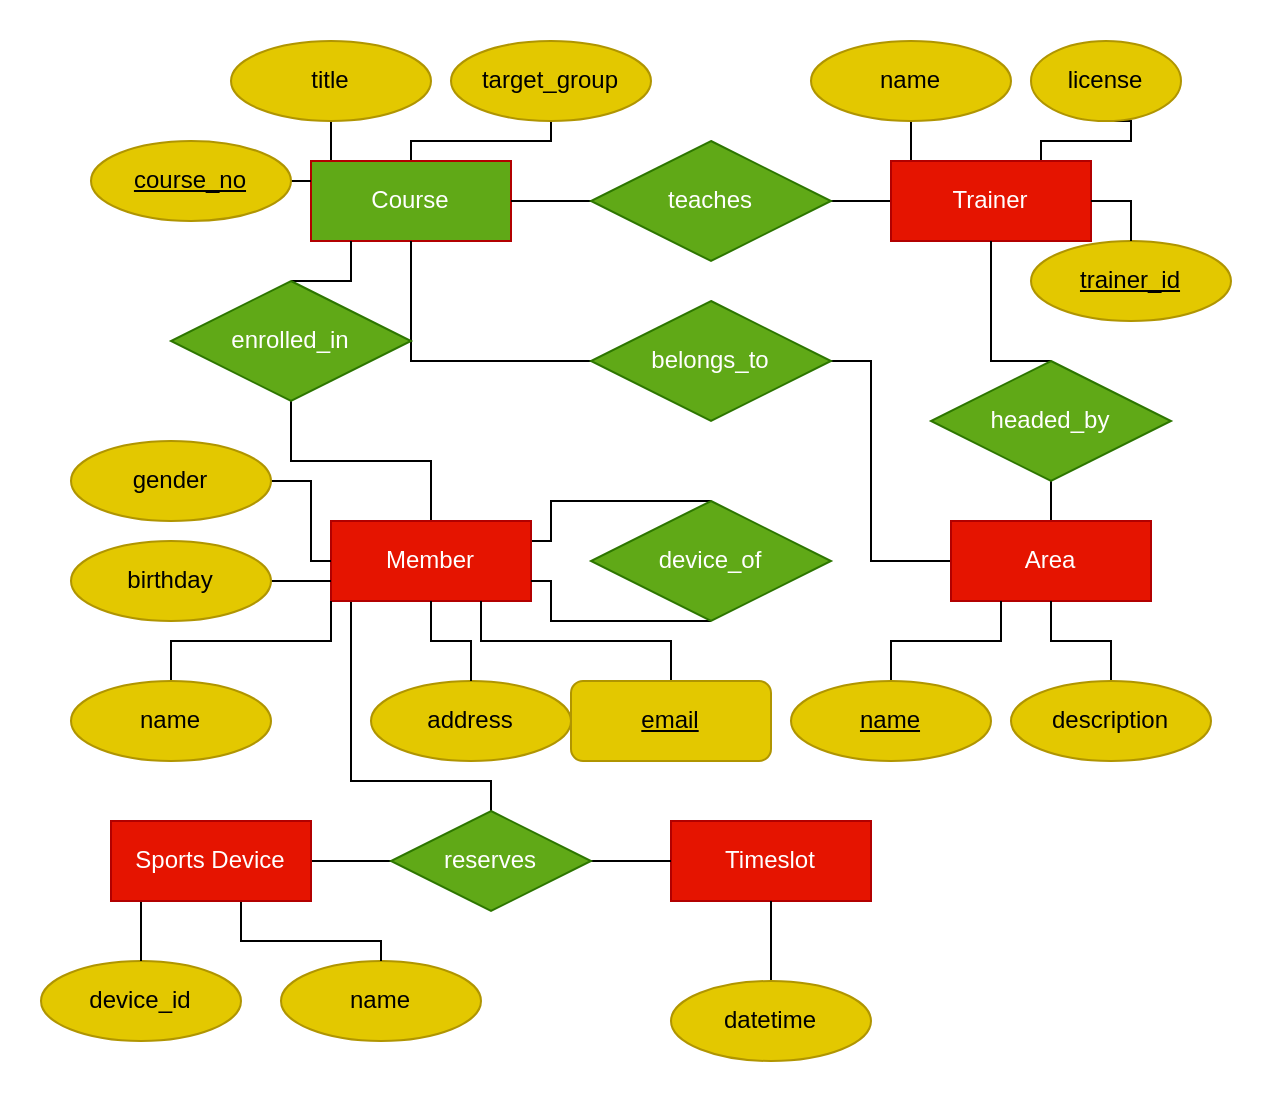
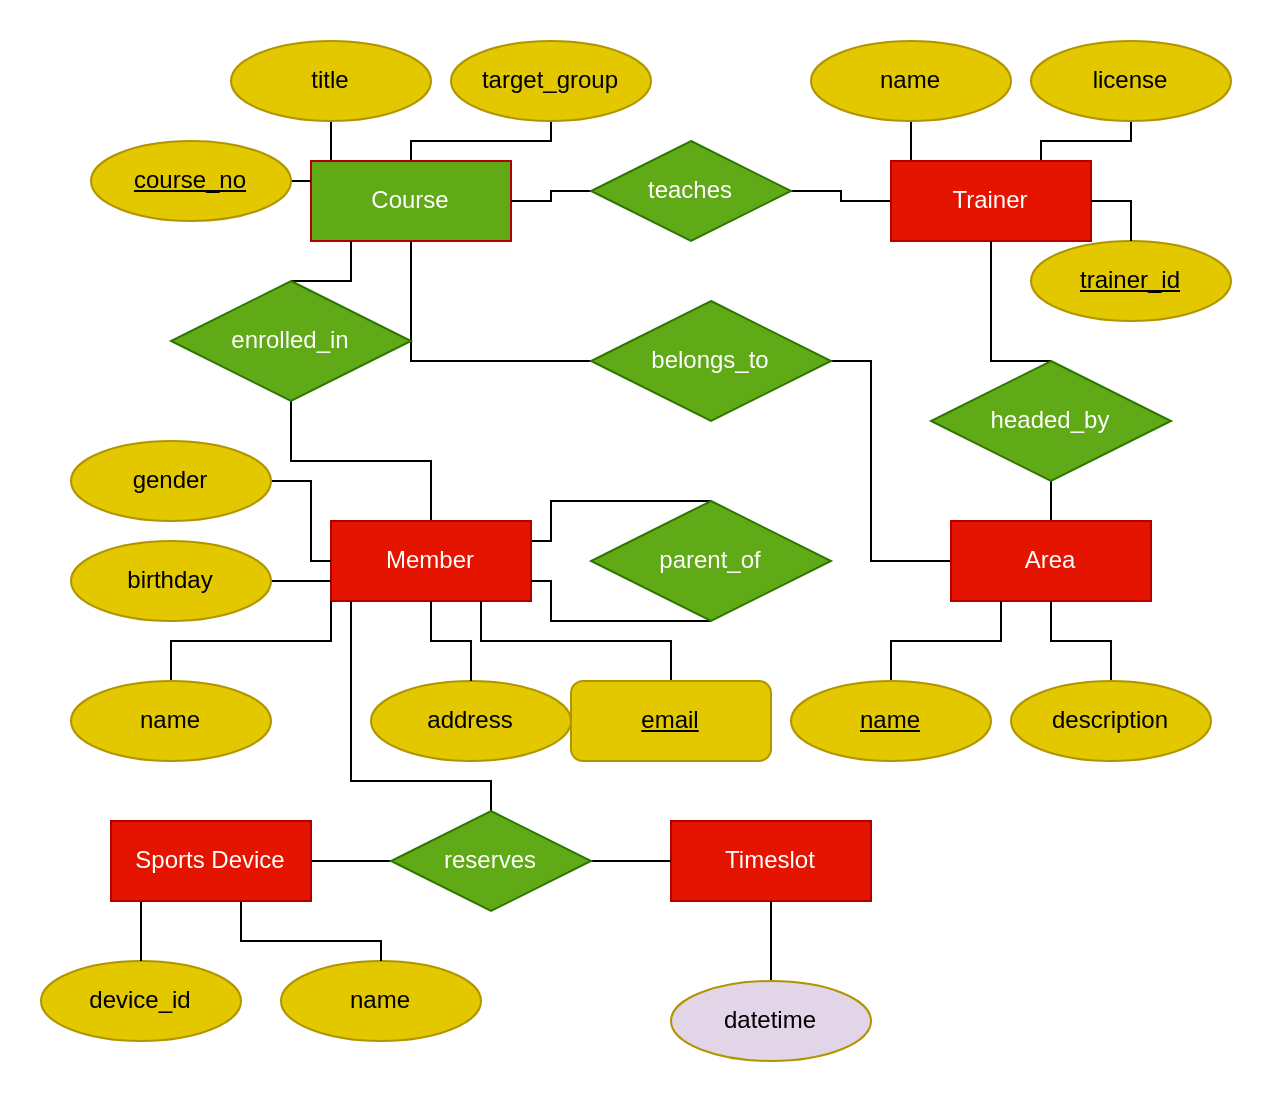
(1106, 81) -> (1131, 81)
(711, 201) -> (691, 191)
(711, 561) -> (711, 561)
(771, 1021) -> (771, 1021)
